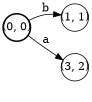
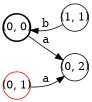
(41, 16) -> (51, 29)
(75, 67) -> (75, 67)
none -> (17, 86)
